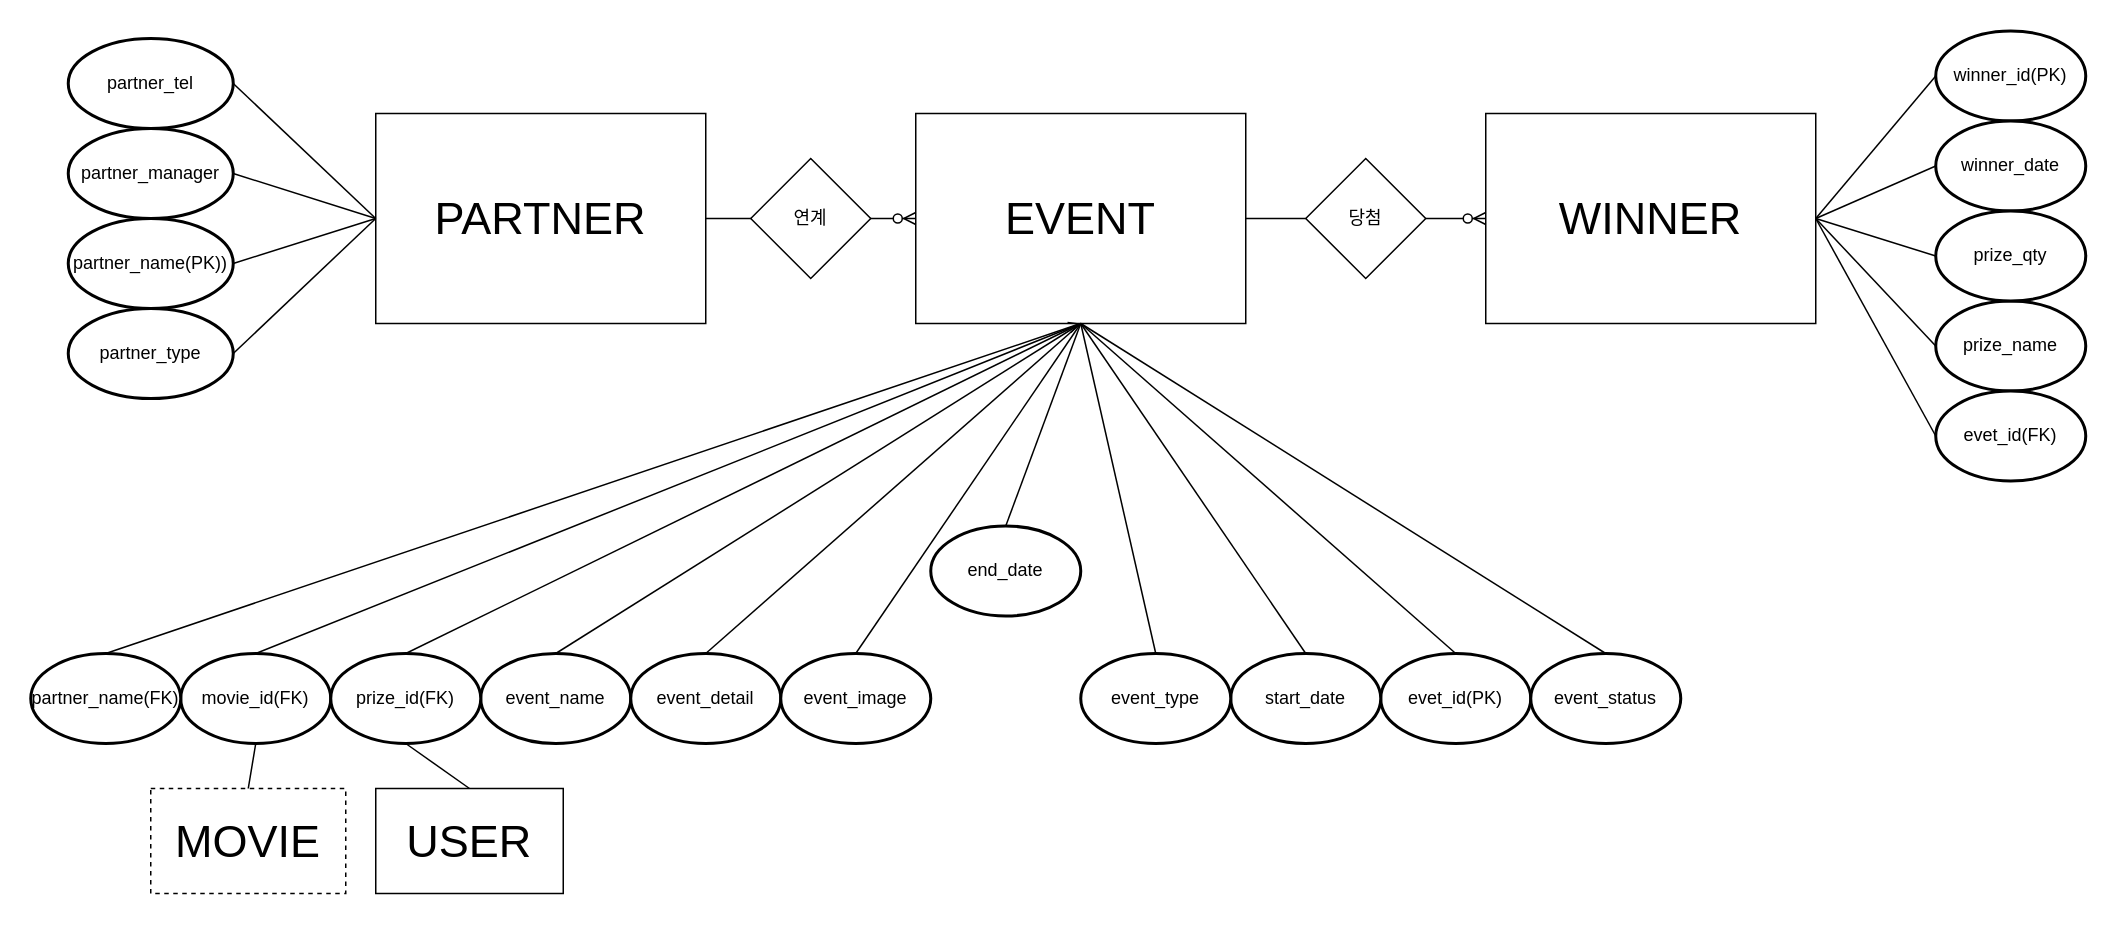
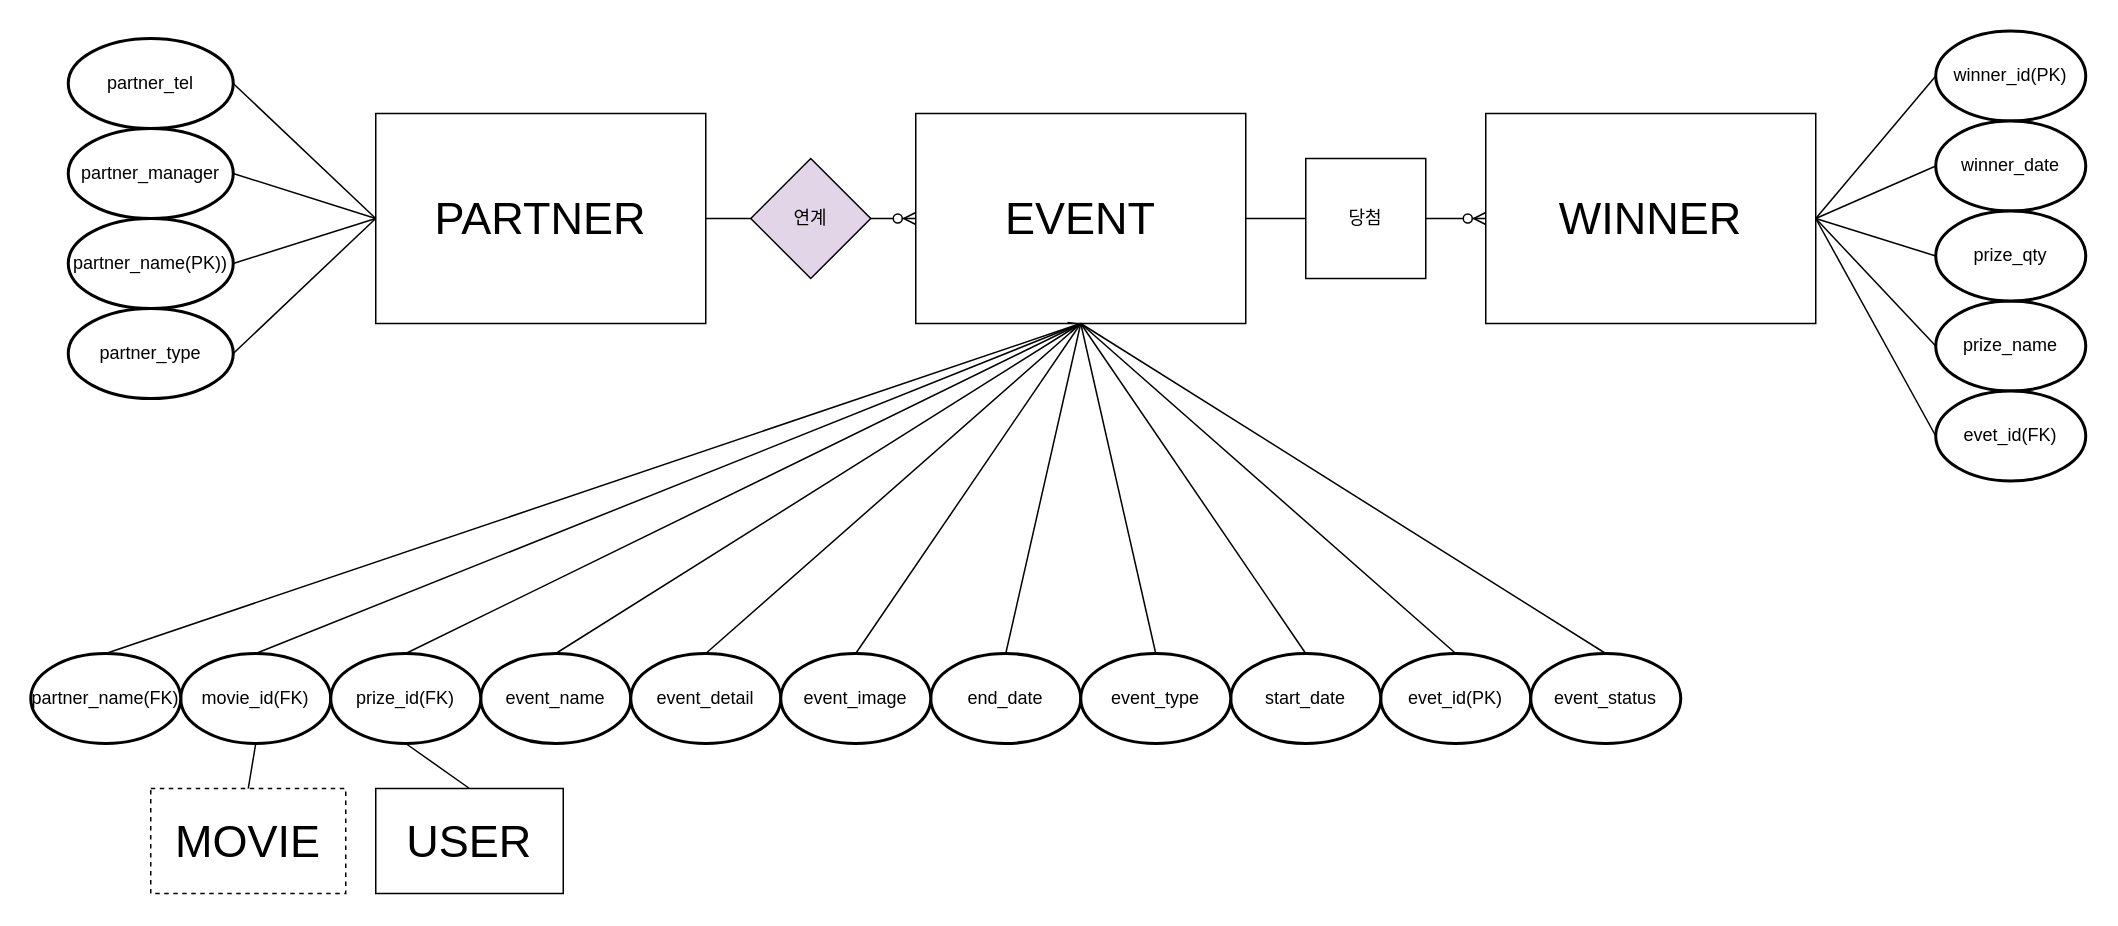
(811, 218) -> (811, 218)
(1366, 218) -> (1366, 218)
(1006, 571) -> (1006, 698)
